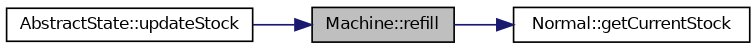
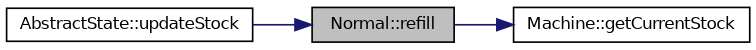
(383, 25) -> (383, 25)
(632, 25) -> (632, 25)
